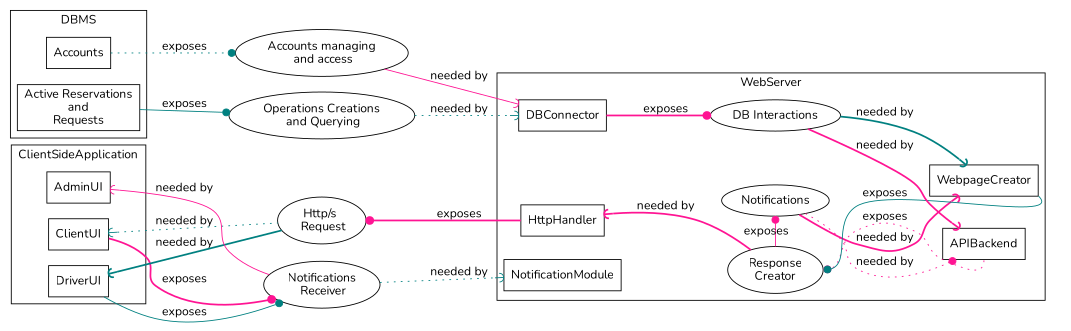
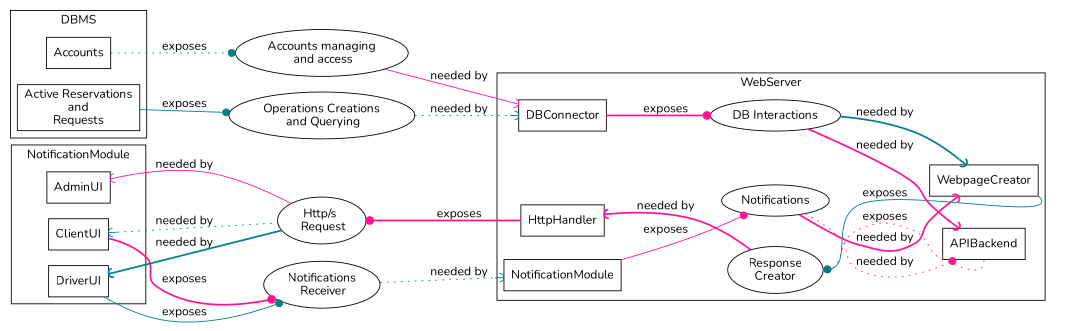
(79, 155) -> (79, 155)
(211, 209) -> (208, 173)
(775, 235) -> (682, 241)
